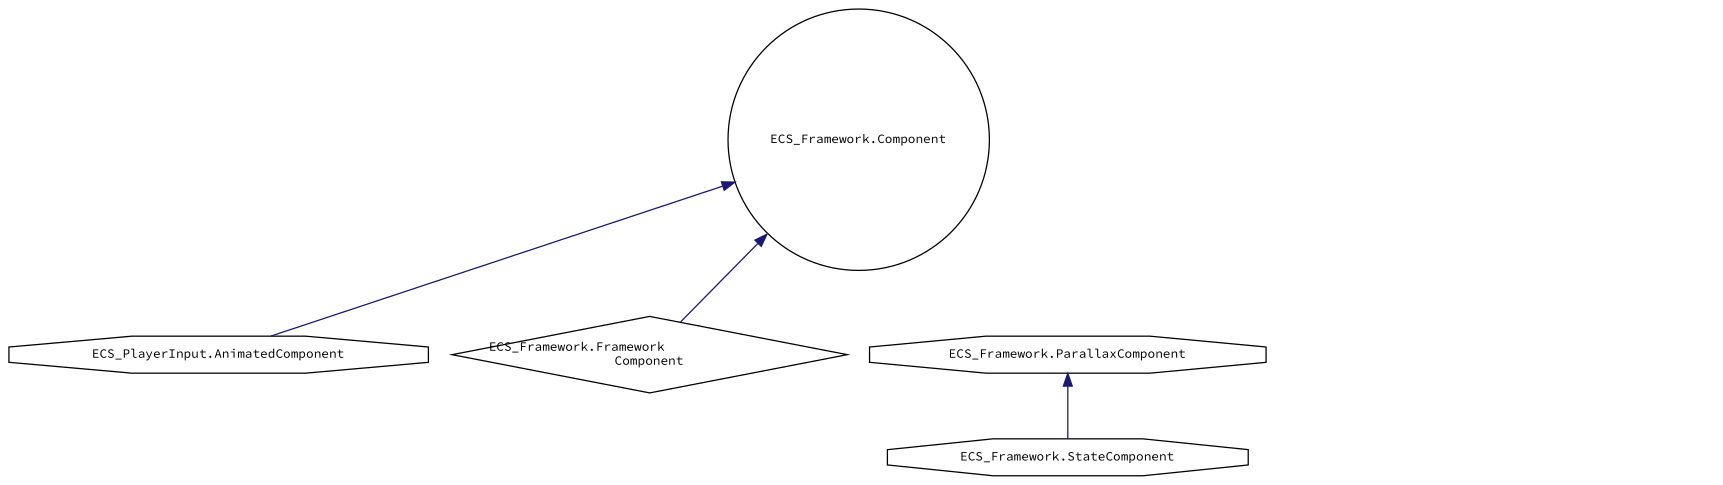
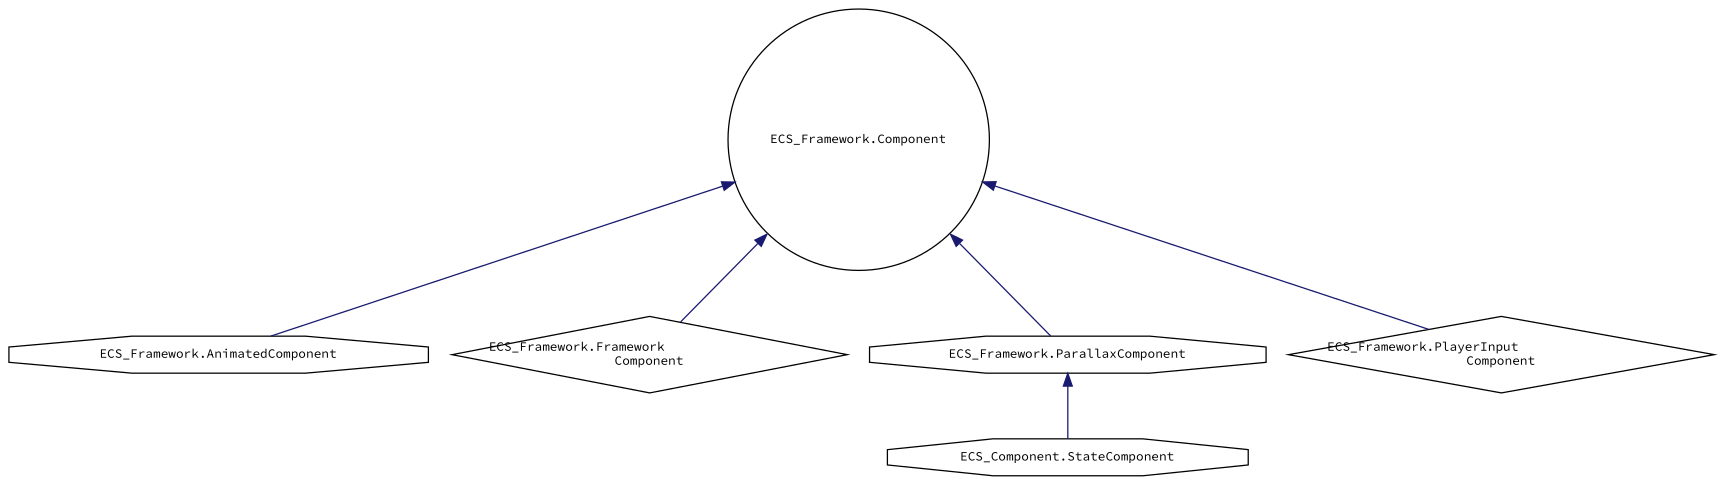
none -> (1005, 290)
(219, 355) -> (219, 355)
none -> (1501, 355)
(1068, 457) -> (1068, 457)
